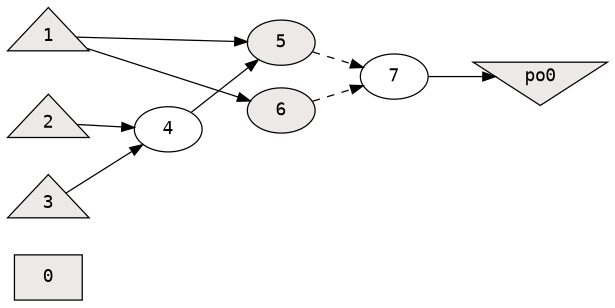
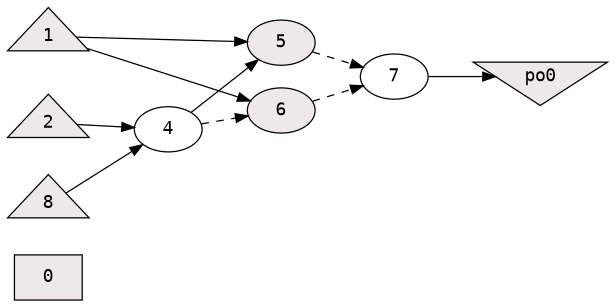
none -> (219, 121)
(48, 203) -> (48, 203)
